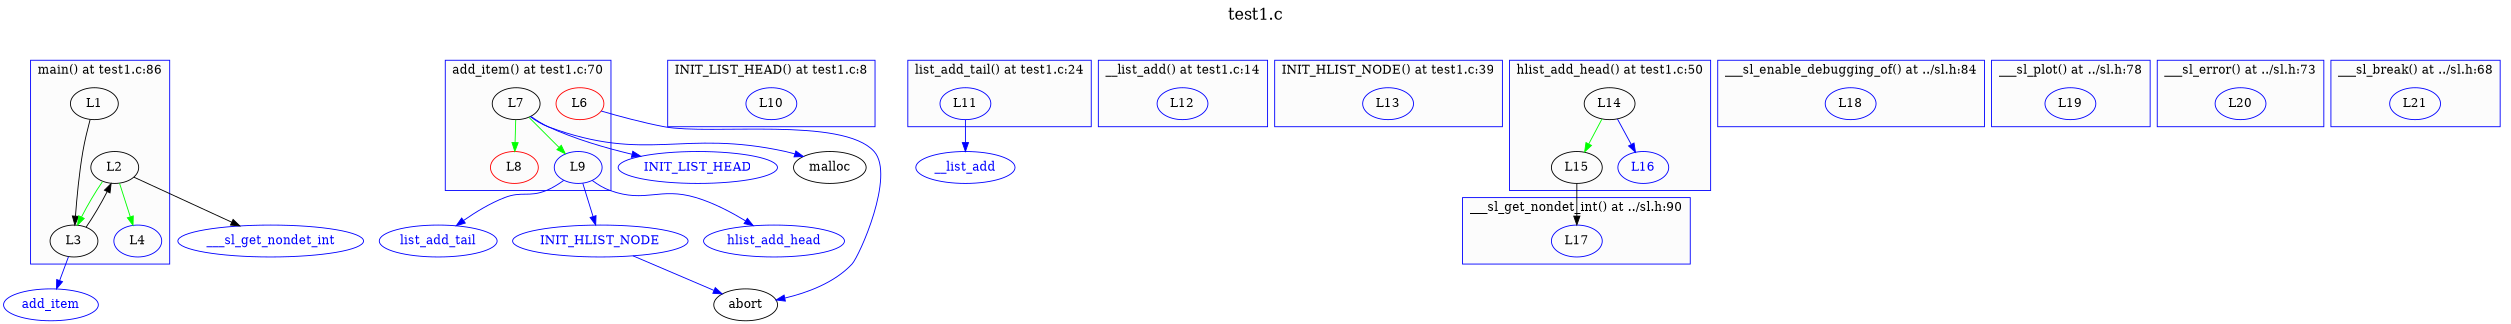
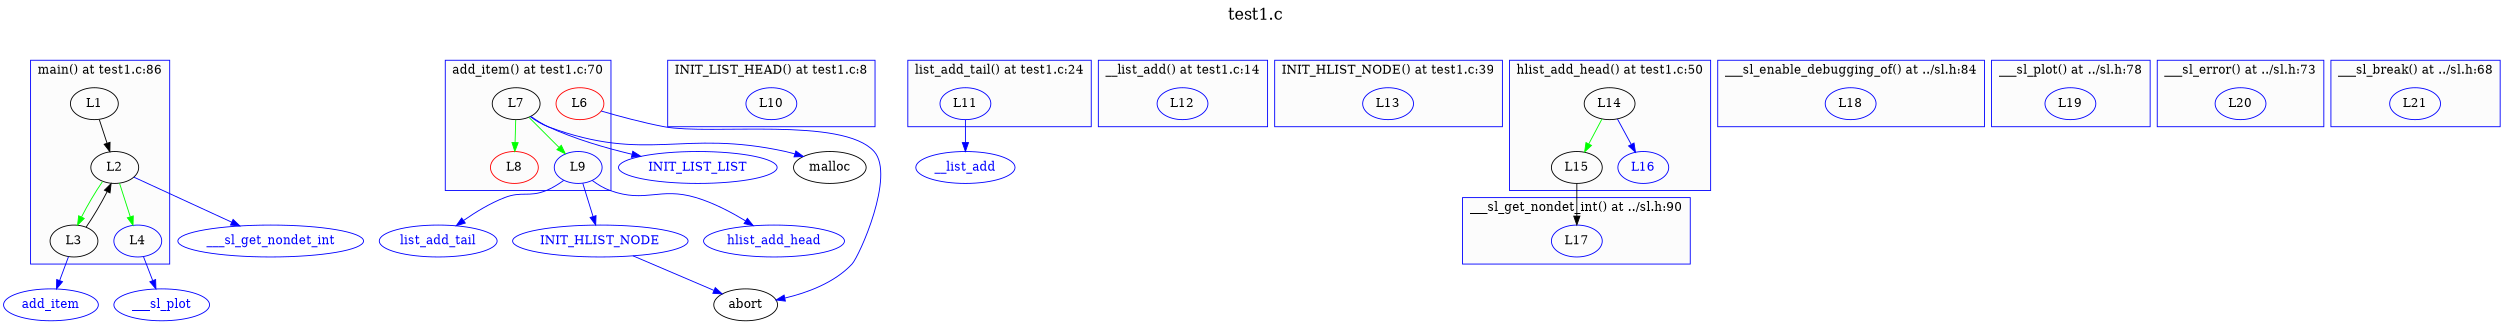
(698, 167) -> (698, 167)
(80, 168) -> (103, 131)
(183, 200) -> (183, 200)
none -> (162, 305)
